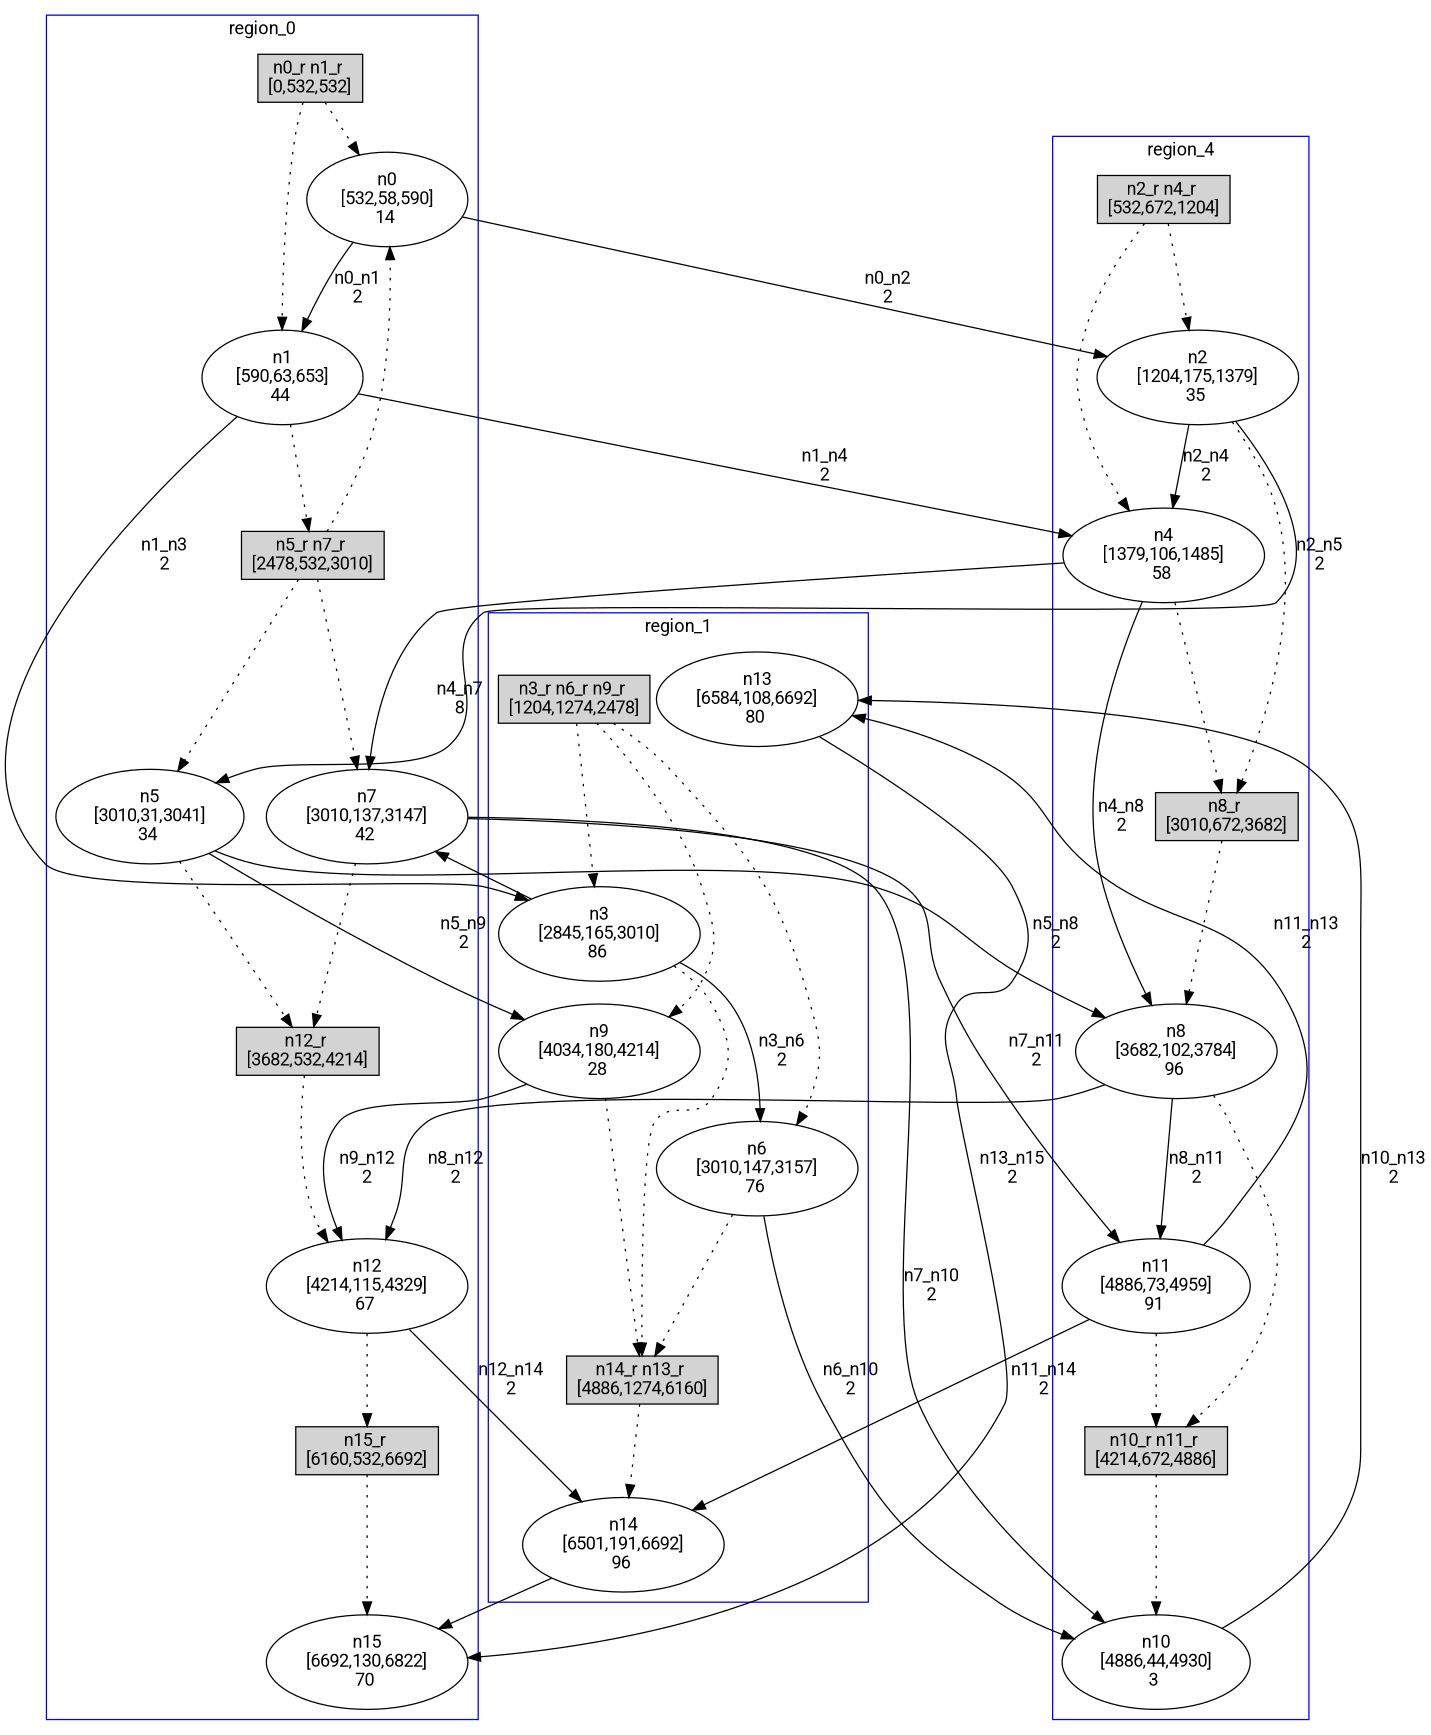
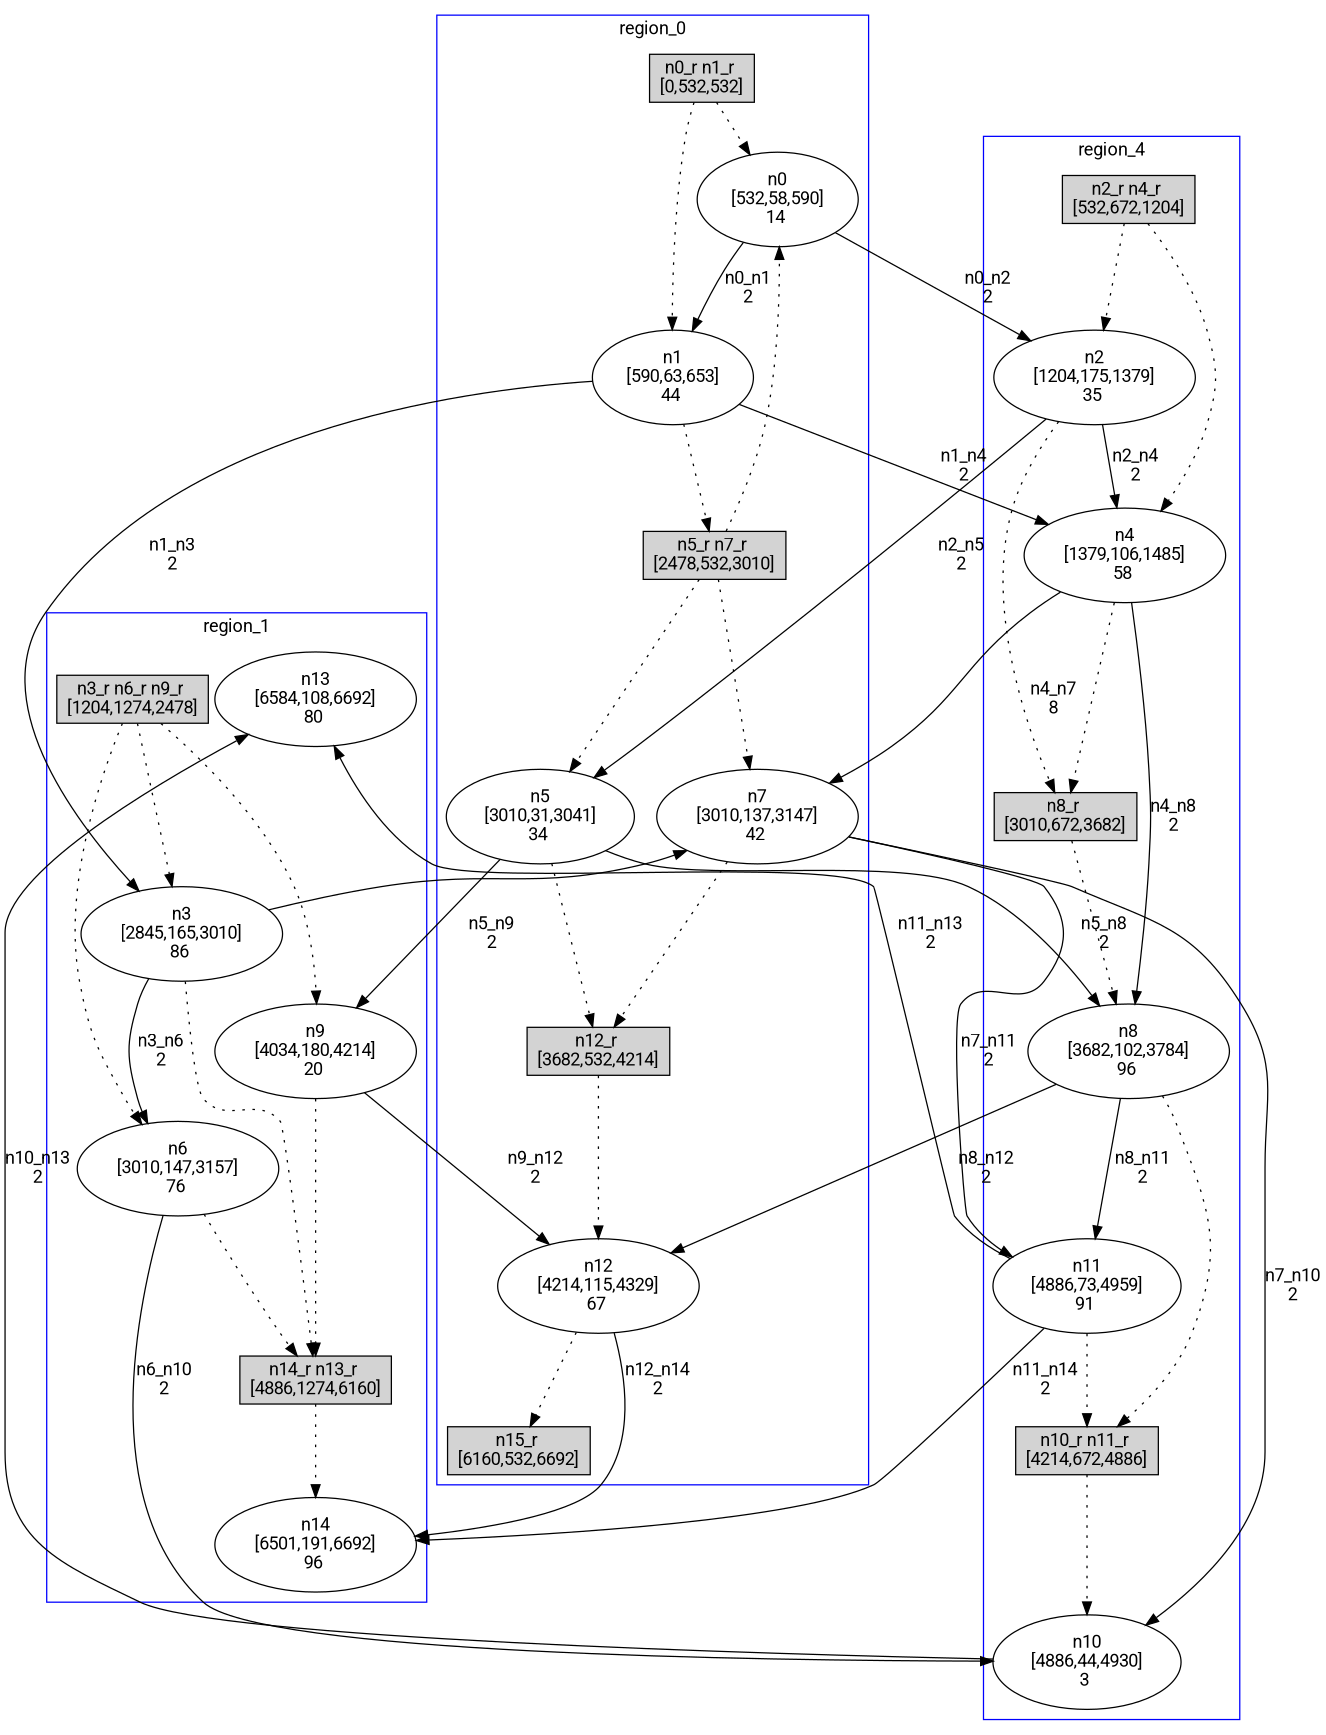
(599, 1051) -> (316, 1051)
(367, 1662) -> none
